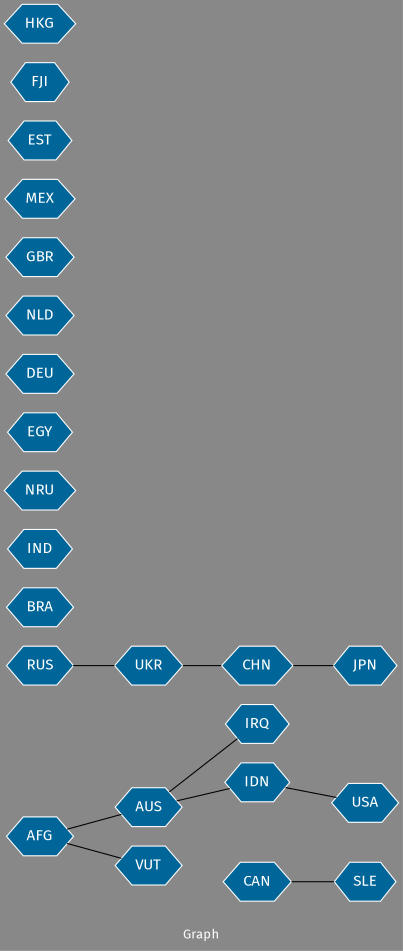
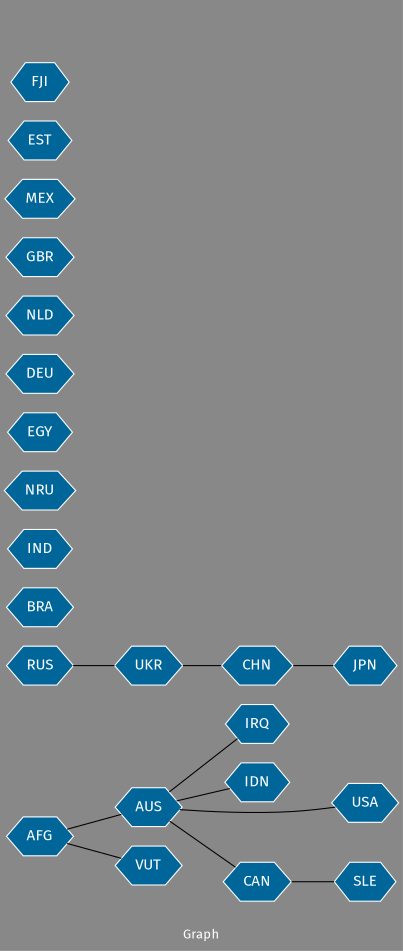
(40, 24) -> none
(311, 793) -> (258, 812)
none -> (203, 844)
